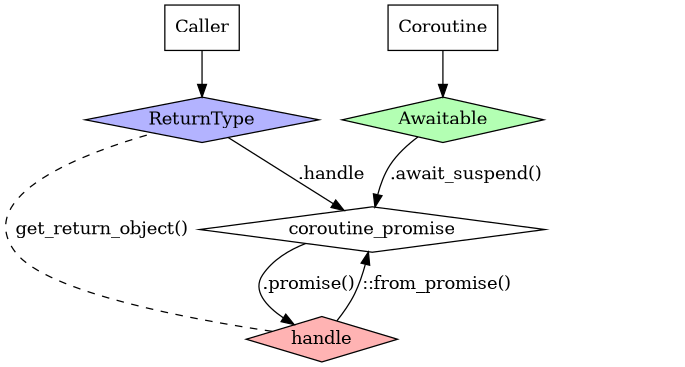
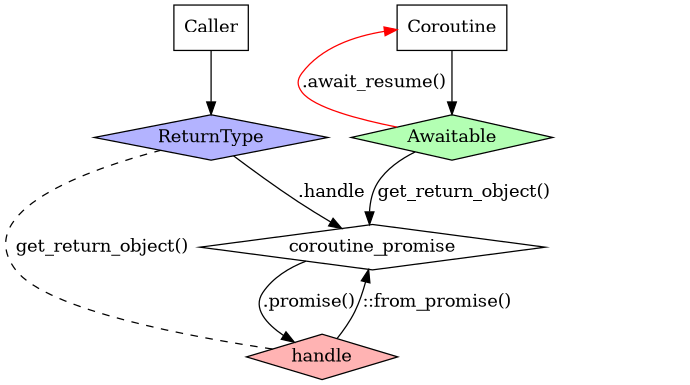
none -> (299, 86)
(466, 175) -> (464, 192)
